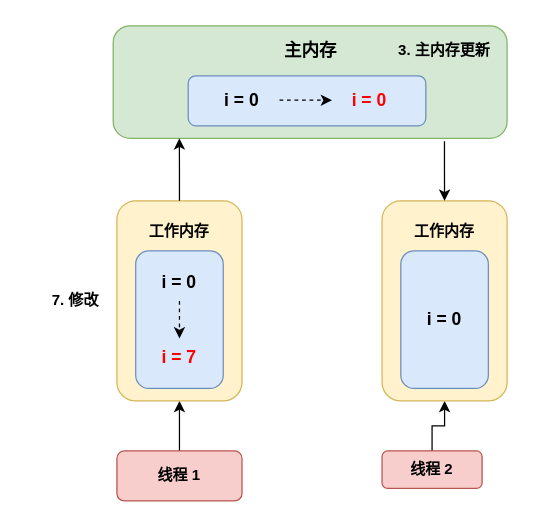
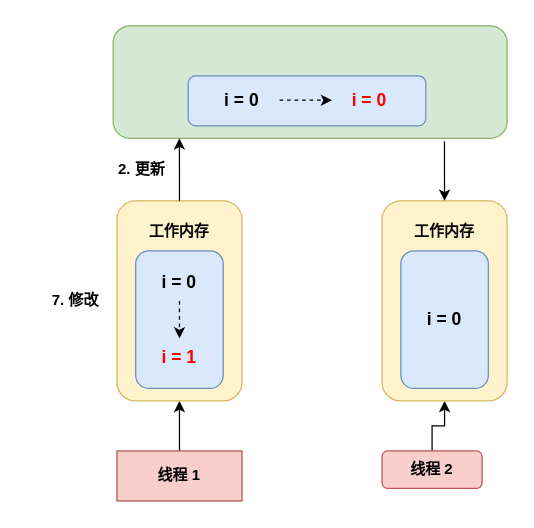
(310, 51) -> none
(444, 51) -> none
none -> (142, 169)
(179, 357) -> (179, 357)
(179, 476) -> (179, 476)
